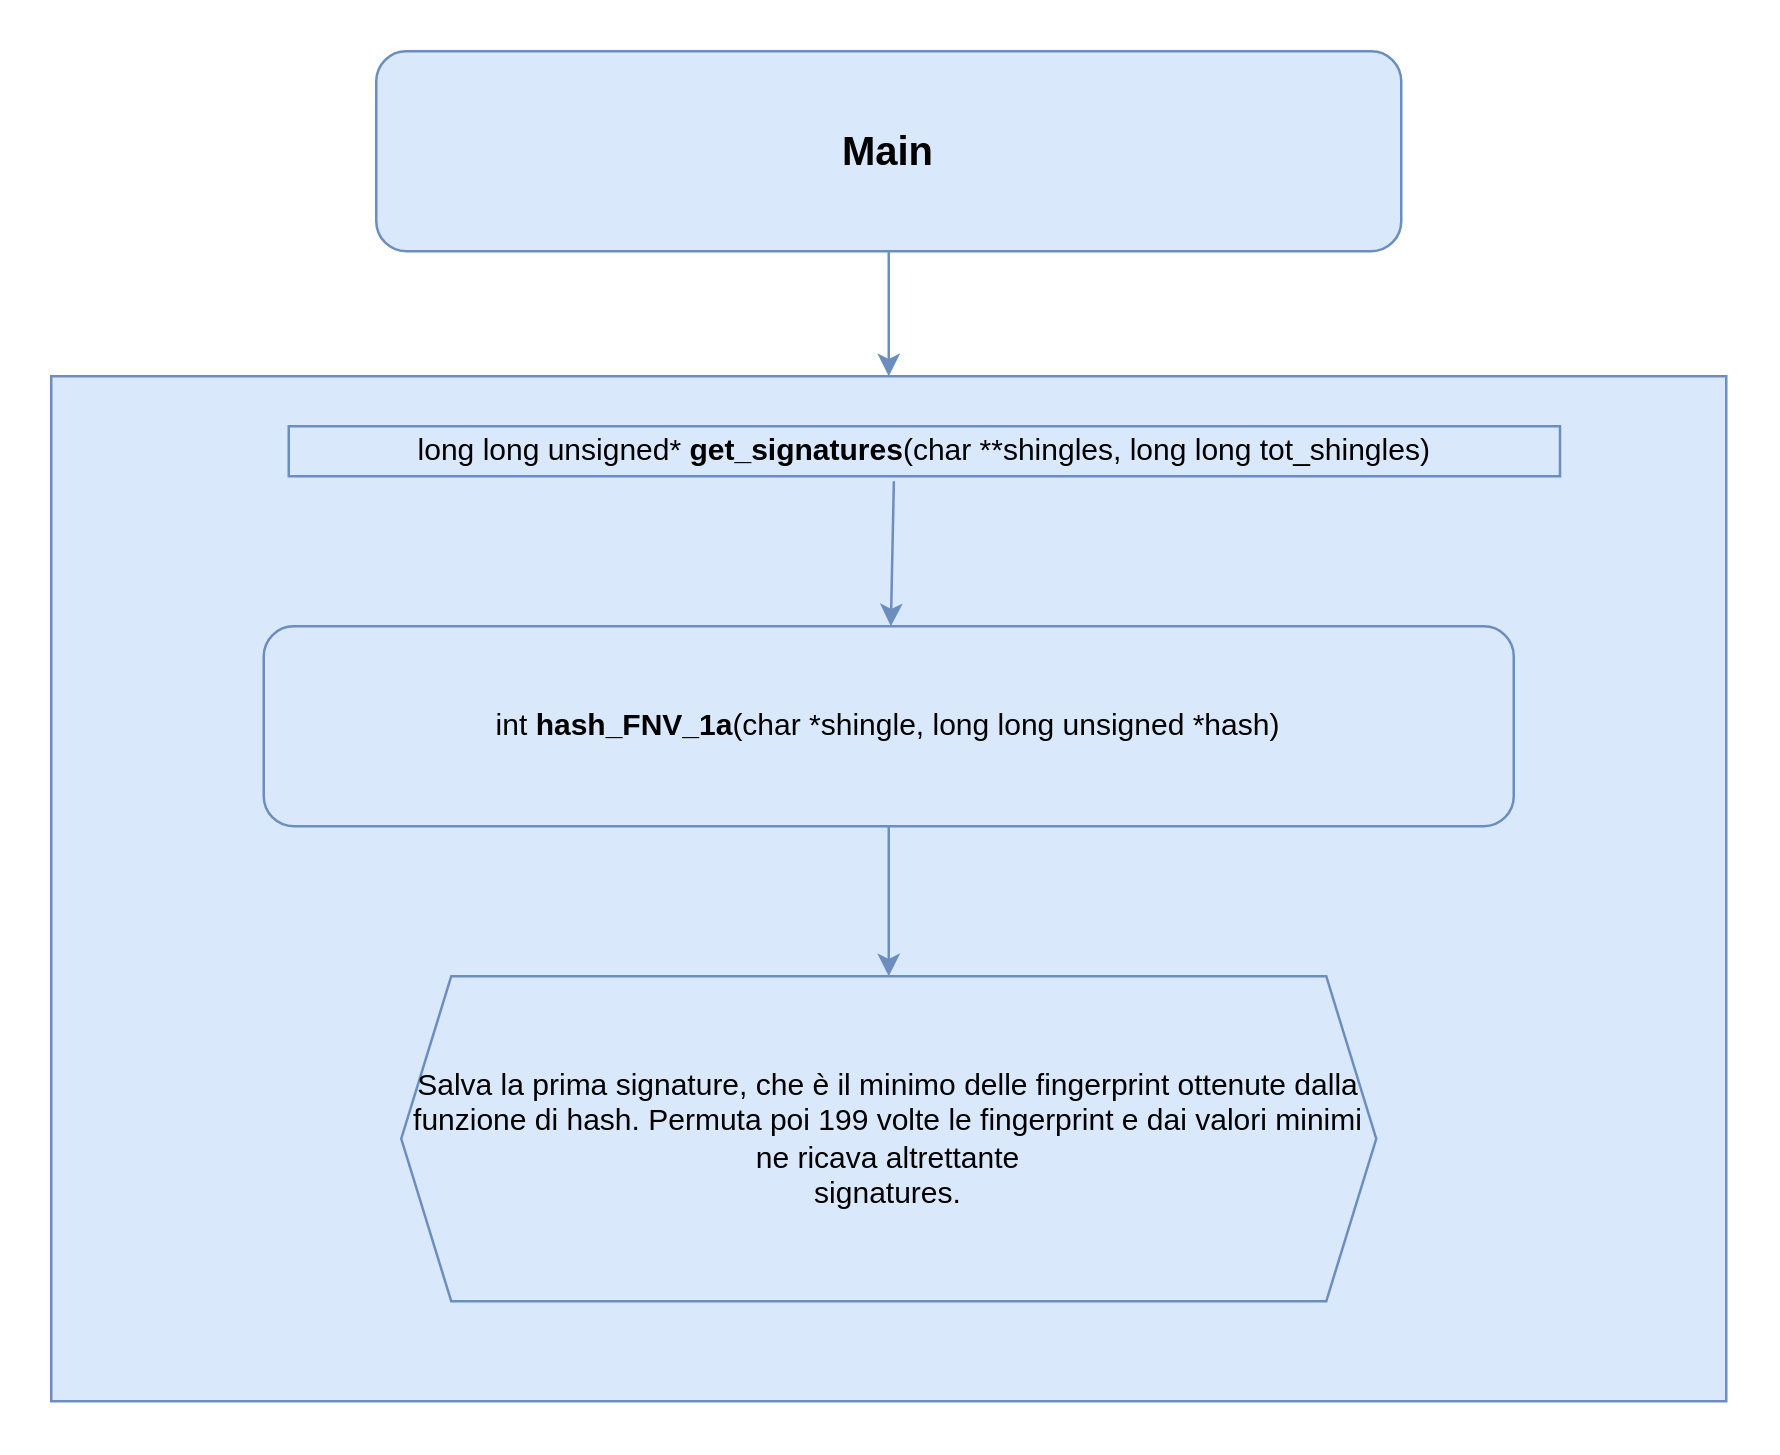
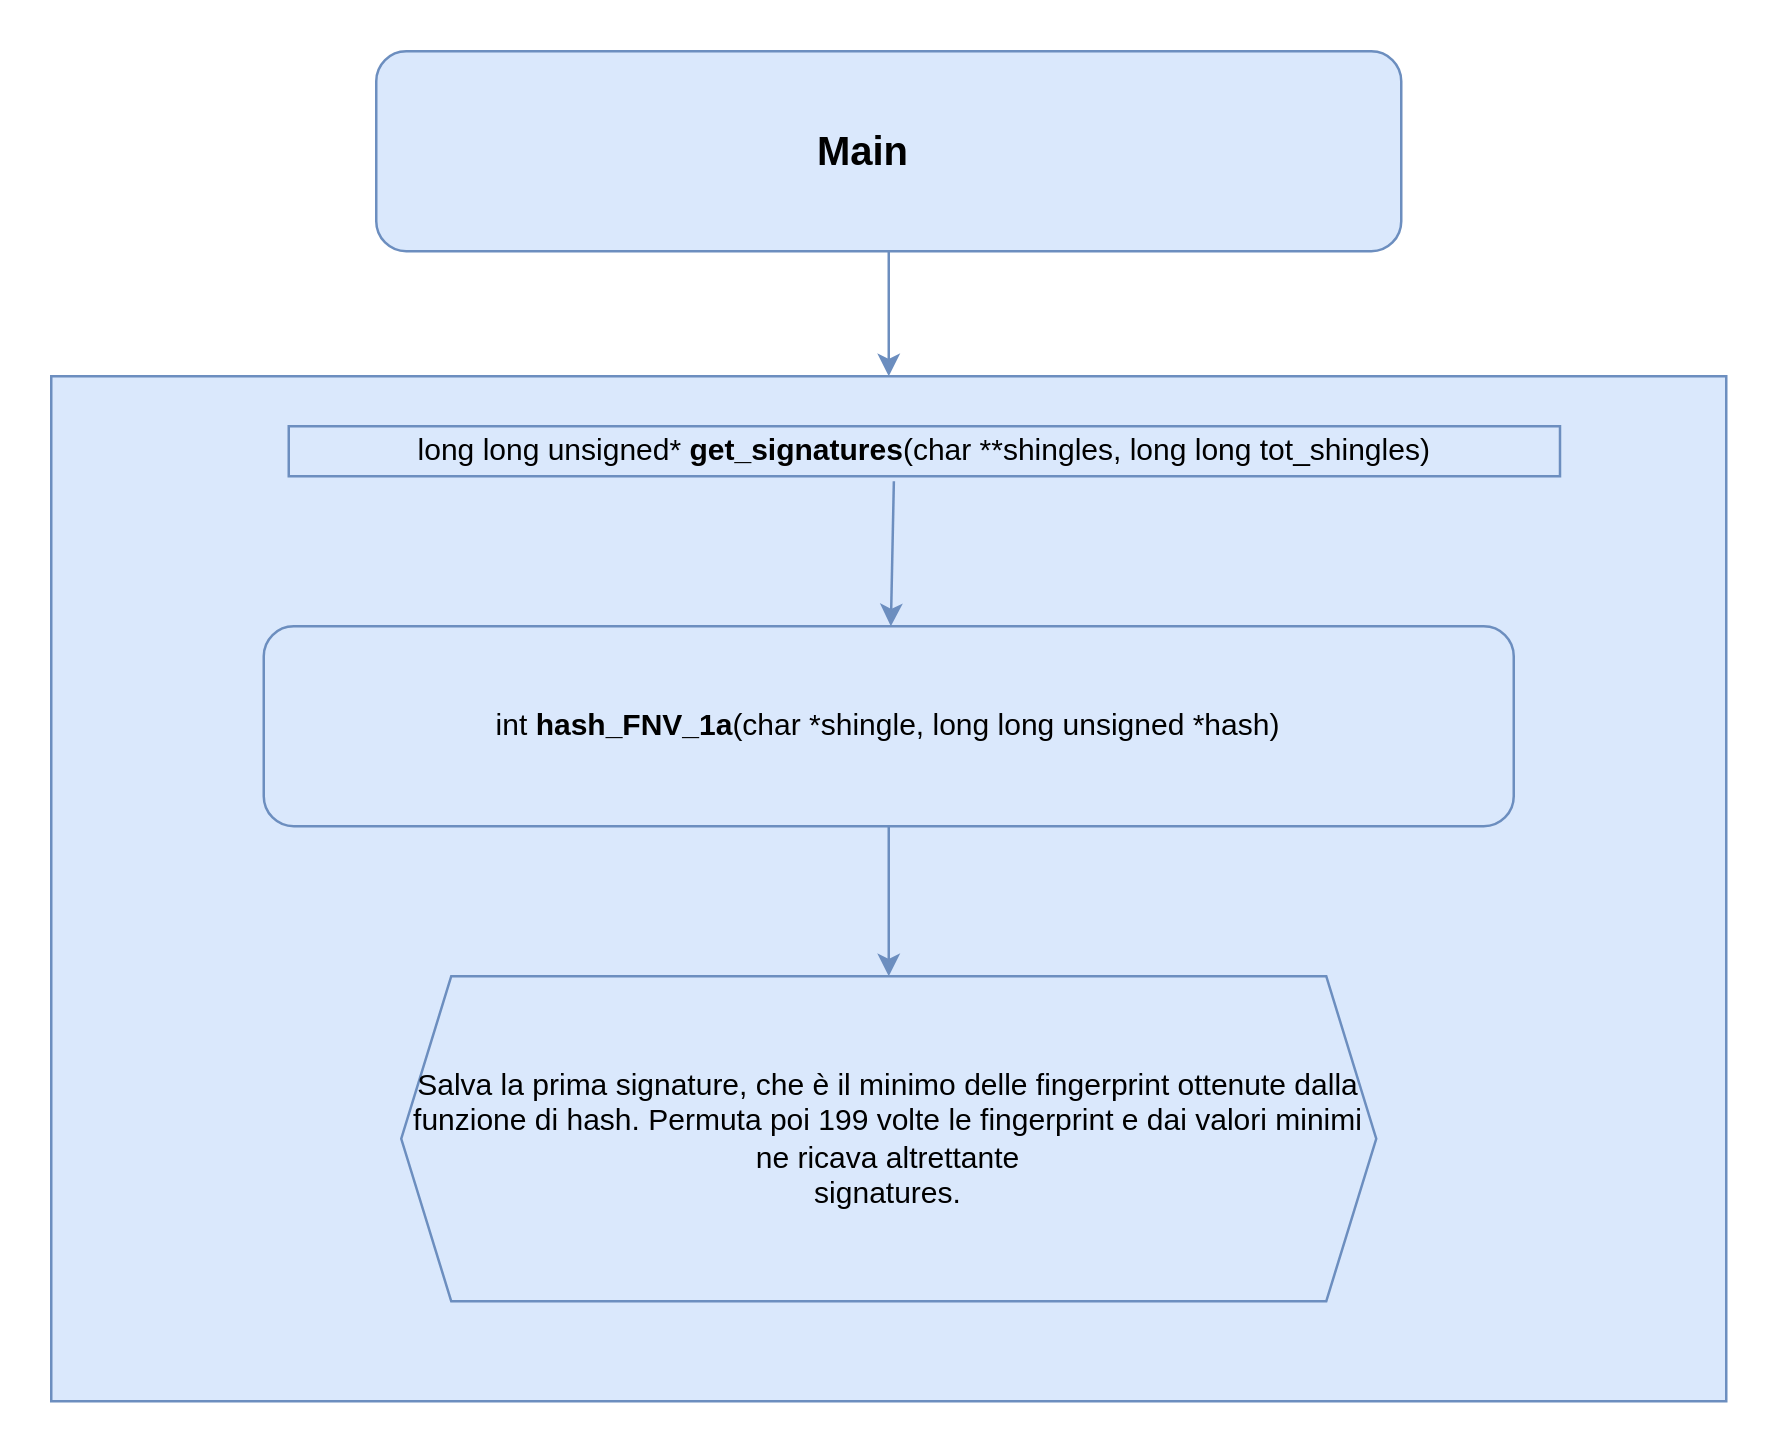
(889, 151) -> (864, 151)
